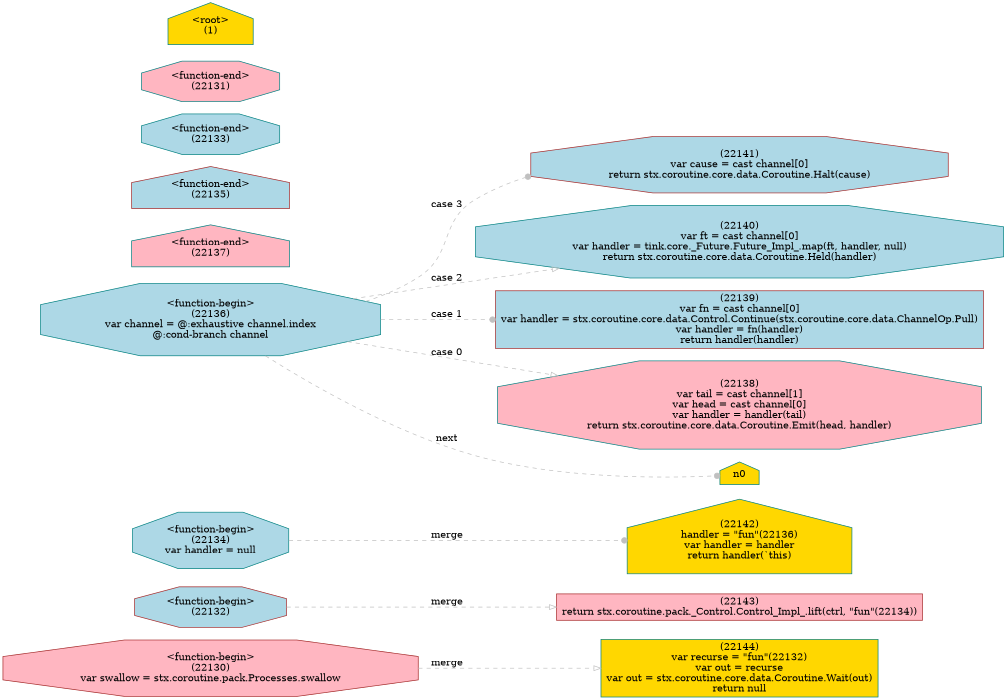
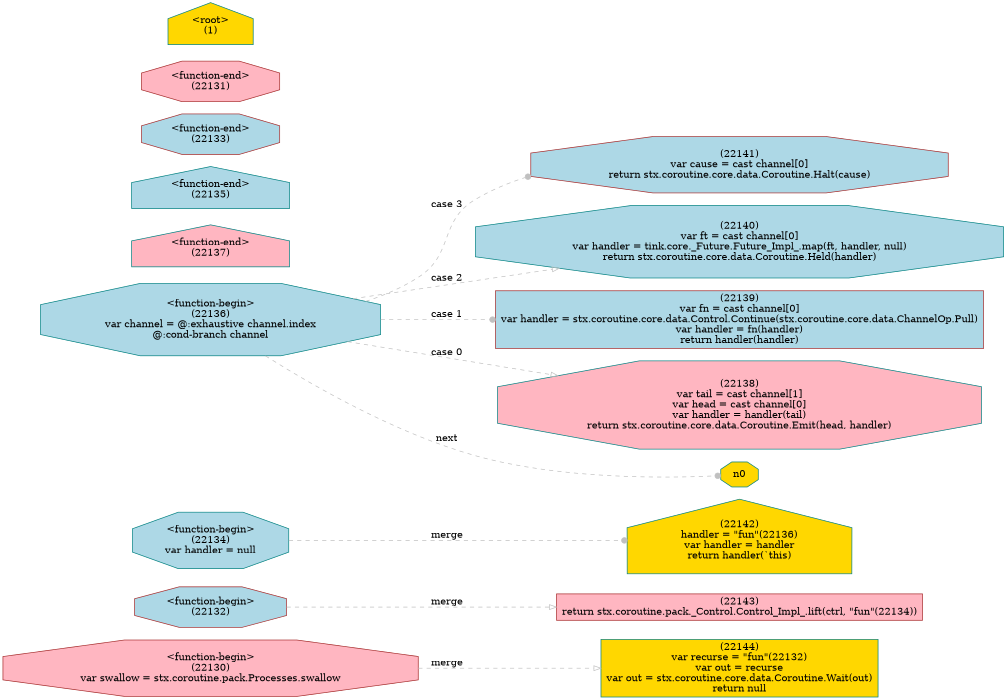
(211, 81) -> (211, 81)
(211, 134) -> (211, 134)
(211, 190) -> (211, 190)
(740, 474) -> (740, 474)
